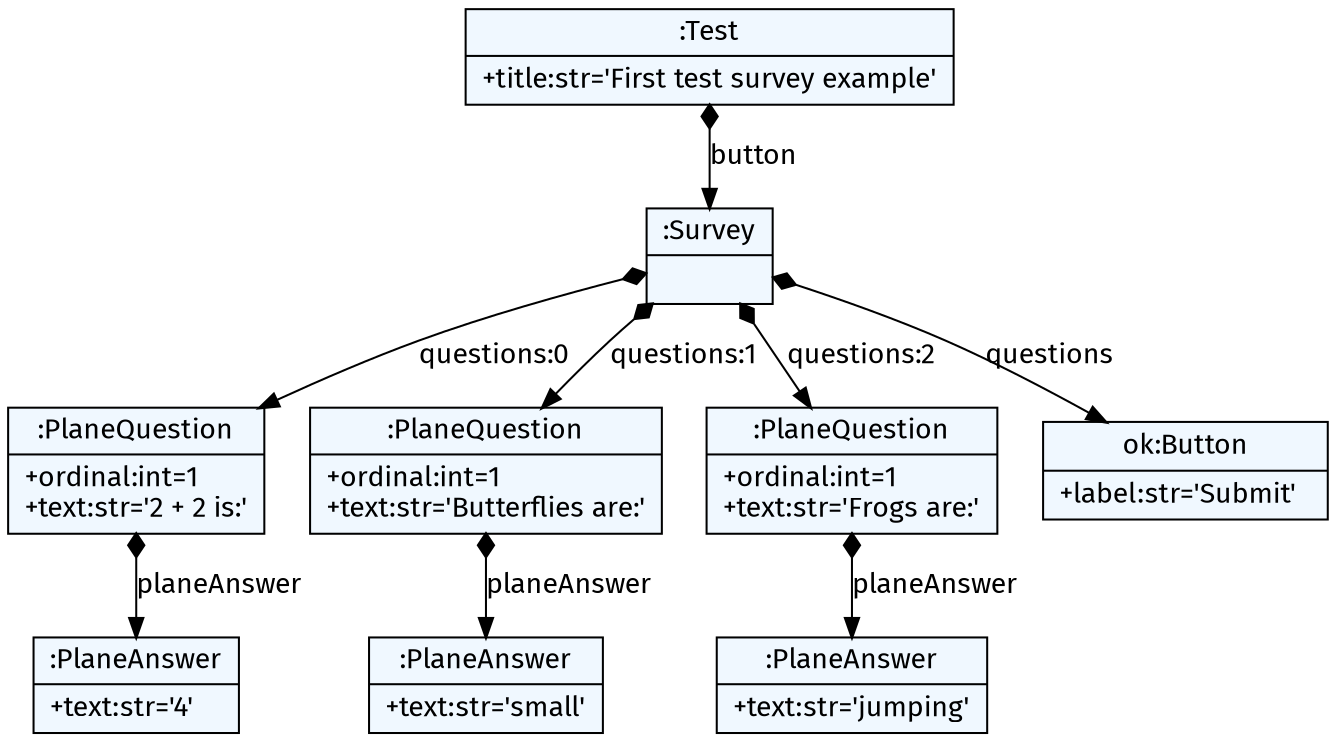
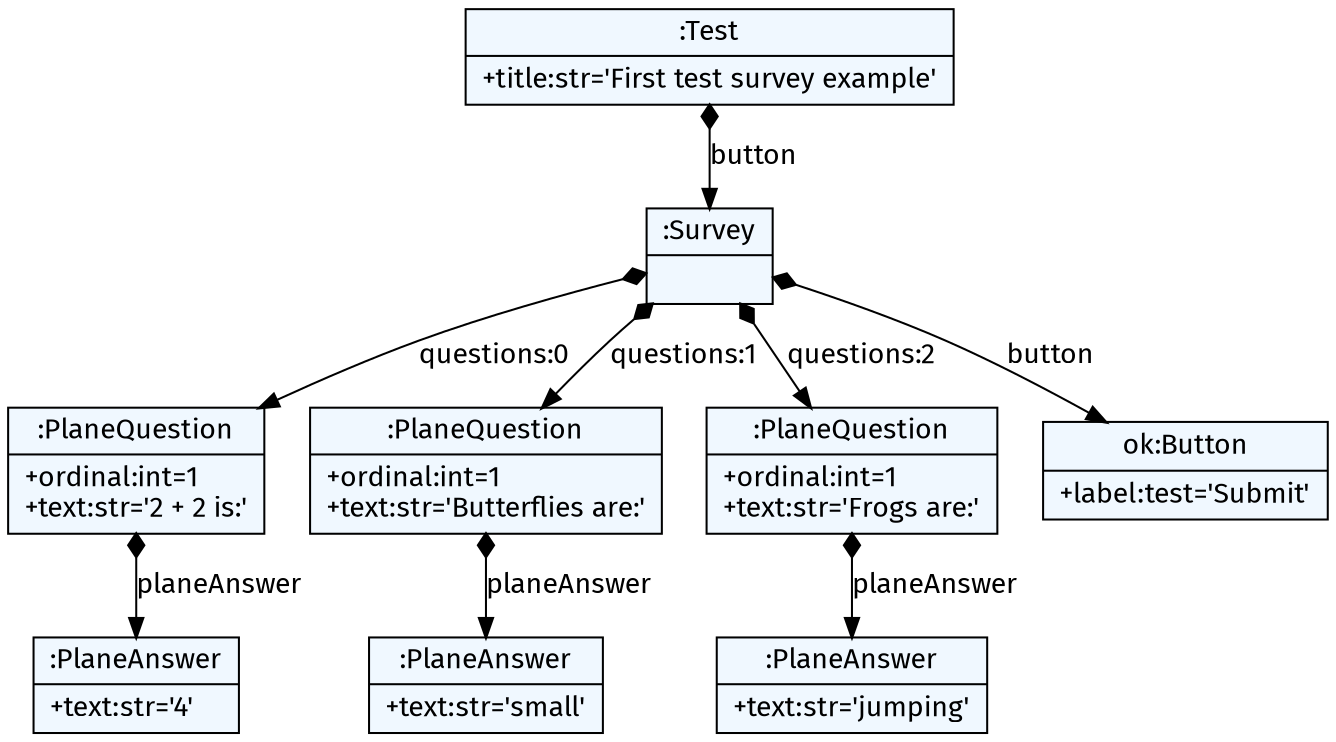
(1050, 356) -> (1050, 356)
(1178, 494) -> (1185, 494)
